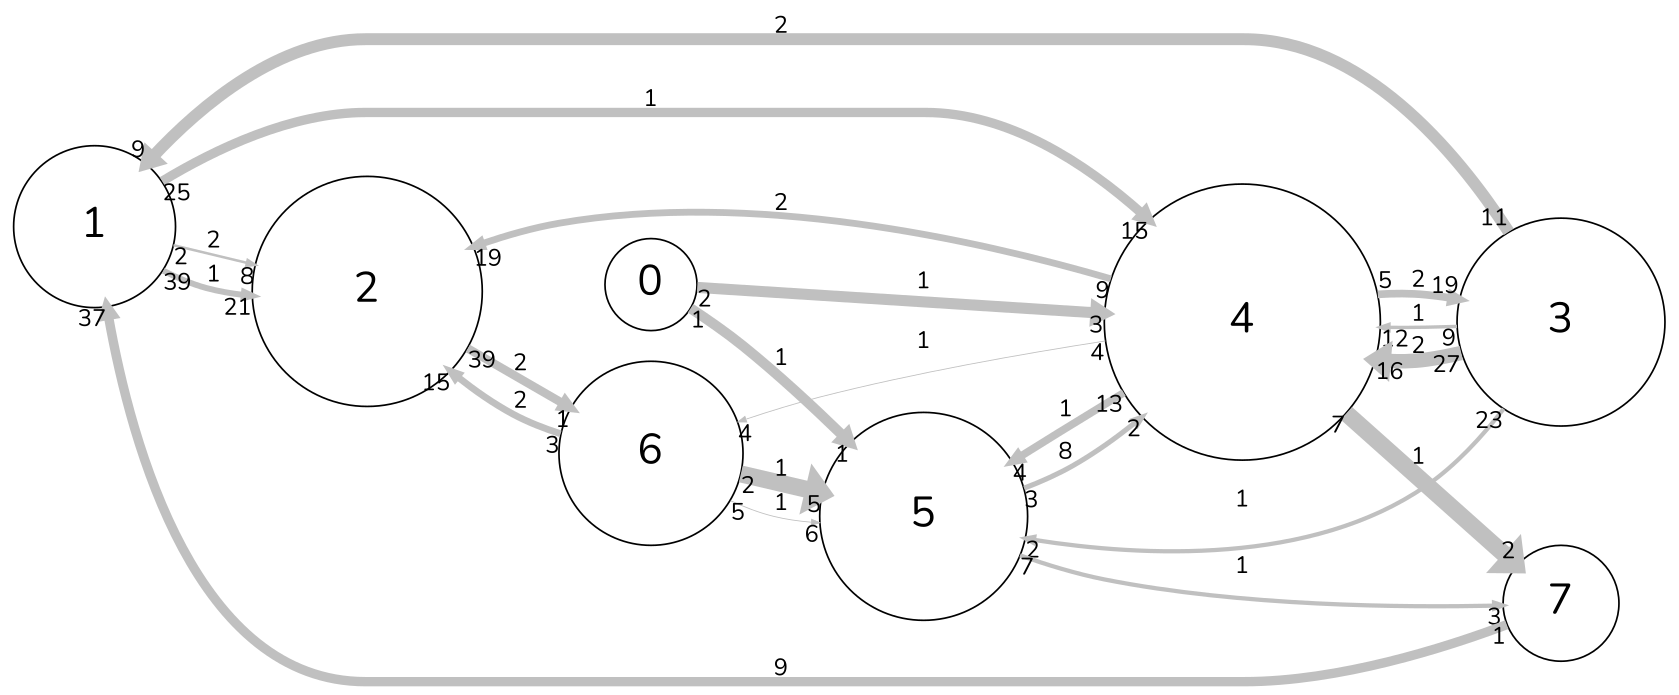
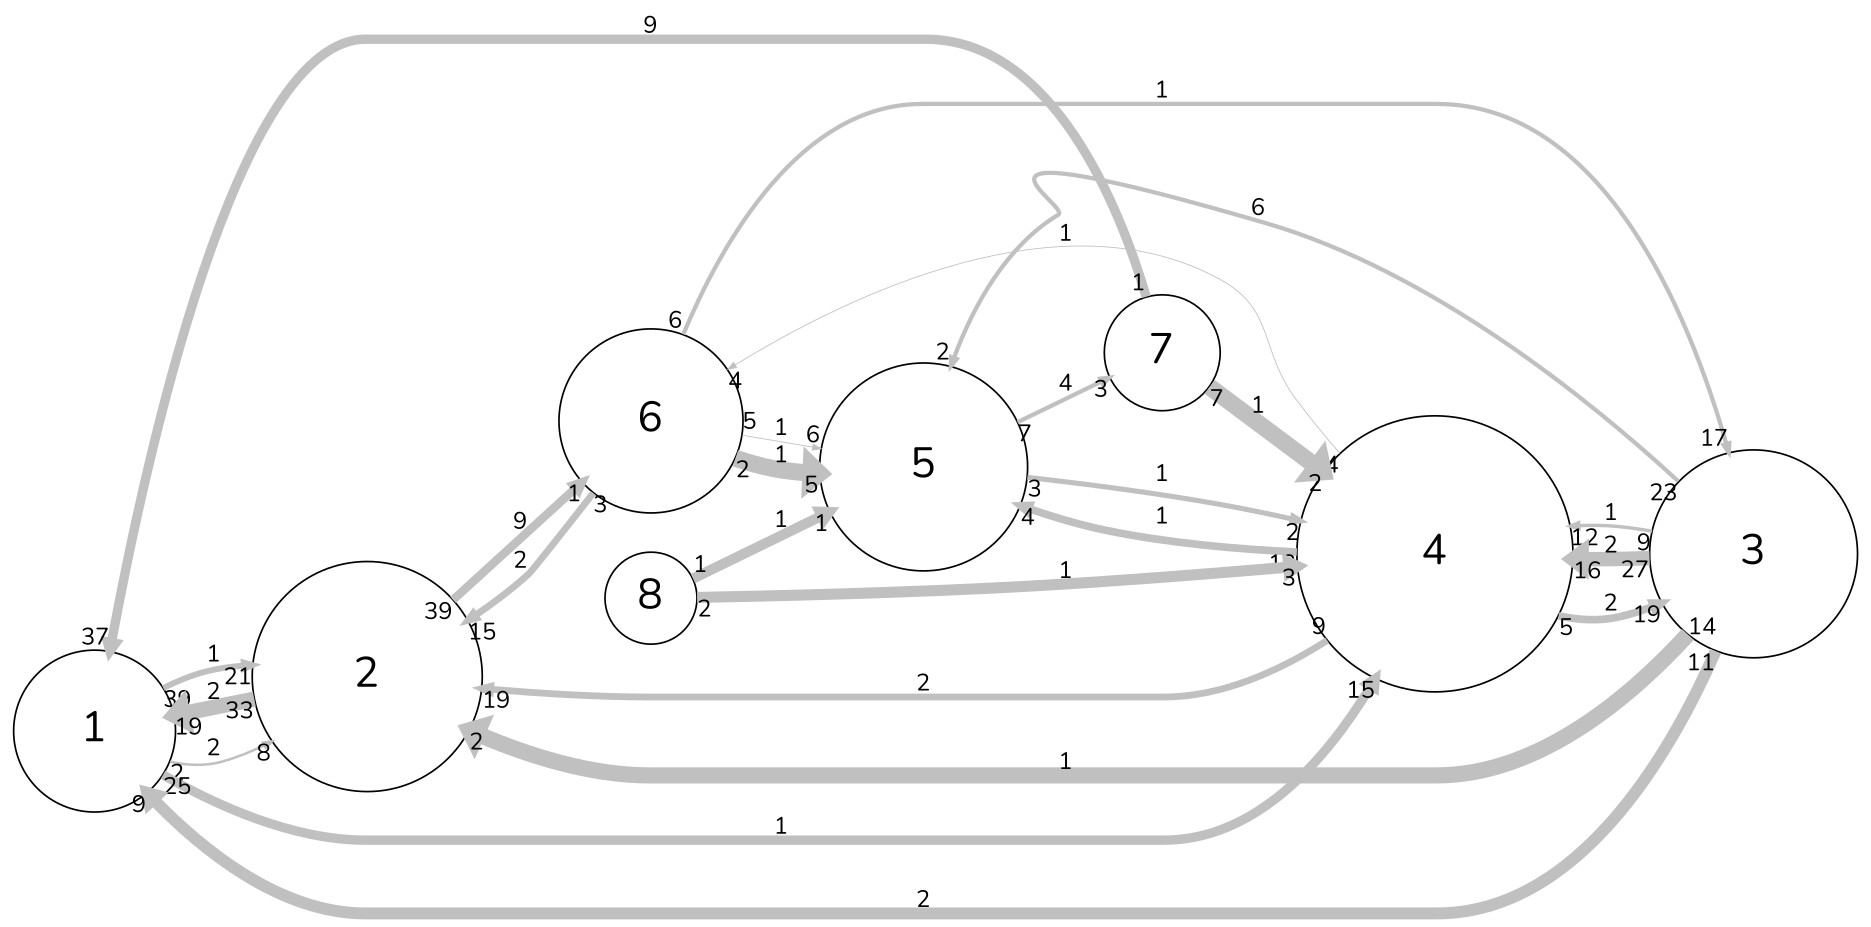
none -> (1243, 104)
(651, 285) -> (651, 598)
(521, 364) -> (521, 522)
(1066, 452) -> (1162, 475)
(1436, 493) -> (1263, 427)
(1242, 500) -> (1259, 209)
(1242, 567) -> (1066, 384)
none -> (219, 706)
none -> (1102, 775)
